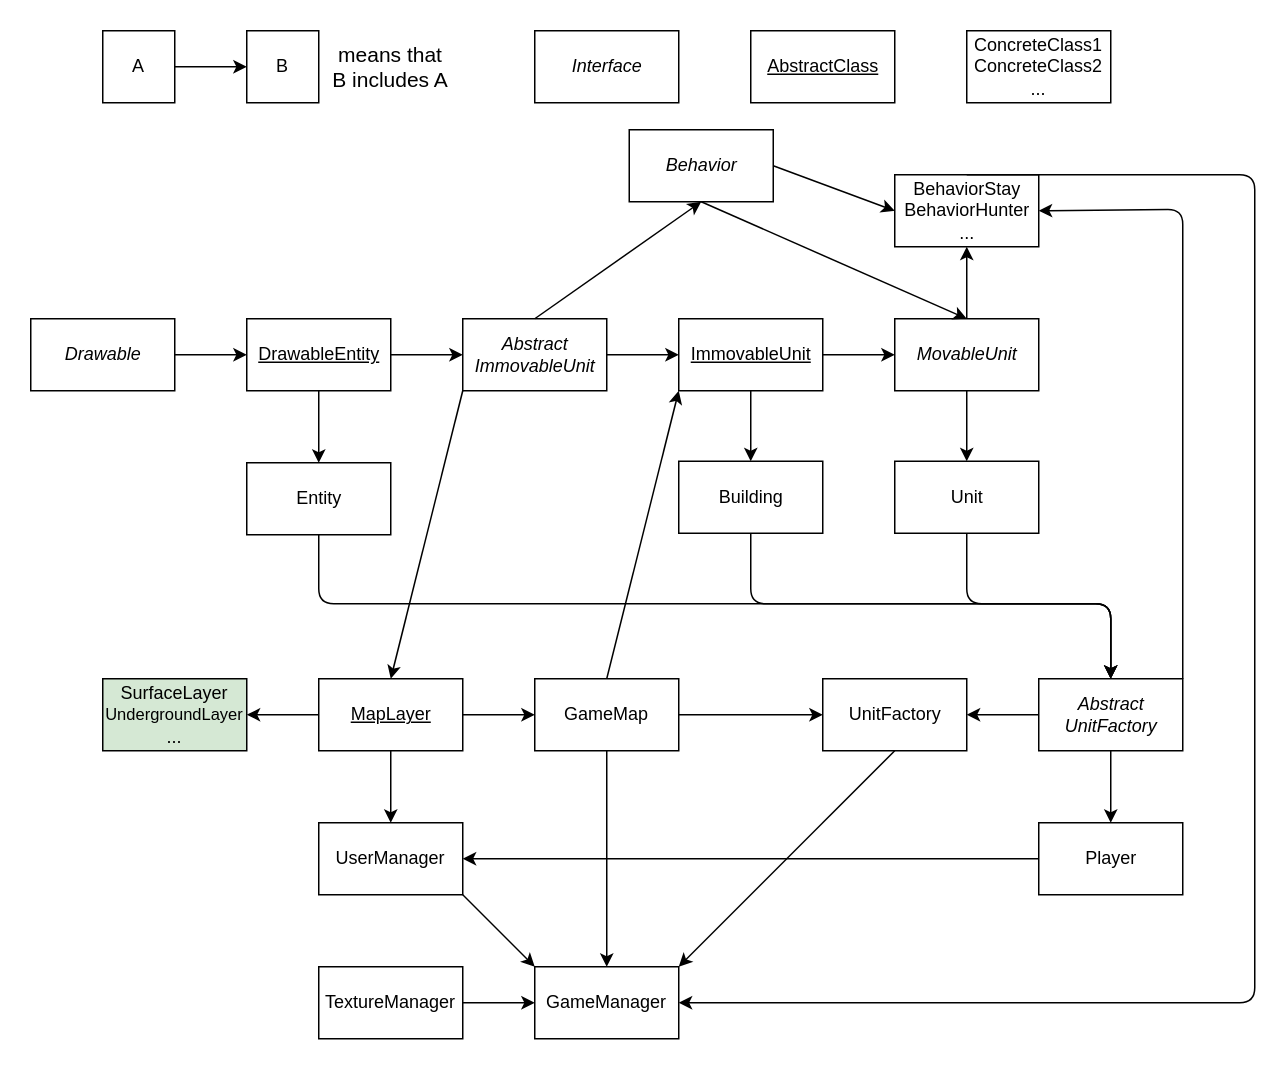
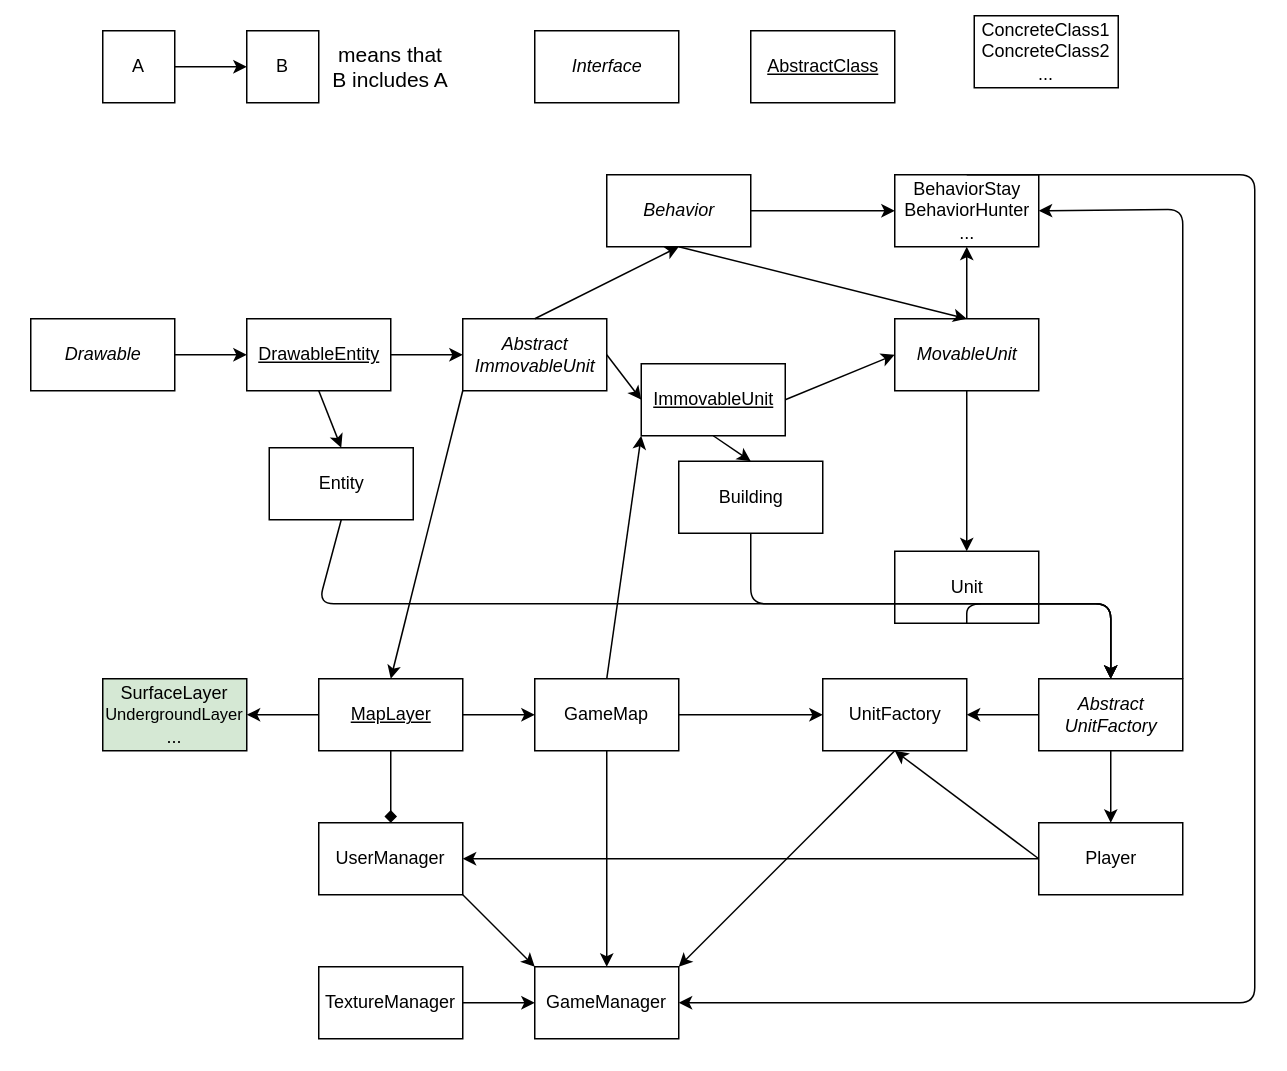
(1039, 67) -> (1046, 52)
(701, 166) -> (679, 211)
(751, 355) -> (713, 400)
(967, 497) -> (967, 587)
(319, 499) -> (341, 484)
none -> (971, 808)
(391, 811) -> (391, 810)
